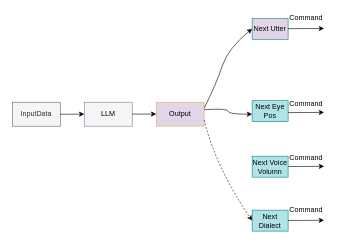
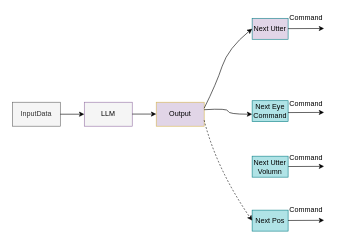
(270, 111) -> (270, 111)
(270, 167) -> (270, 167)
(270, 221) -> (270, 221)
